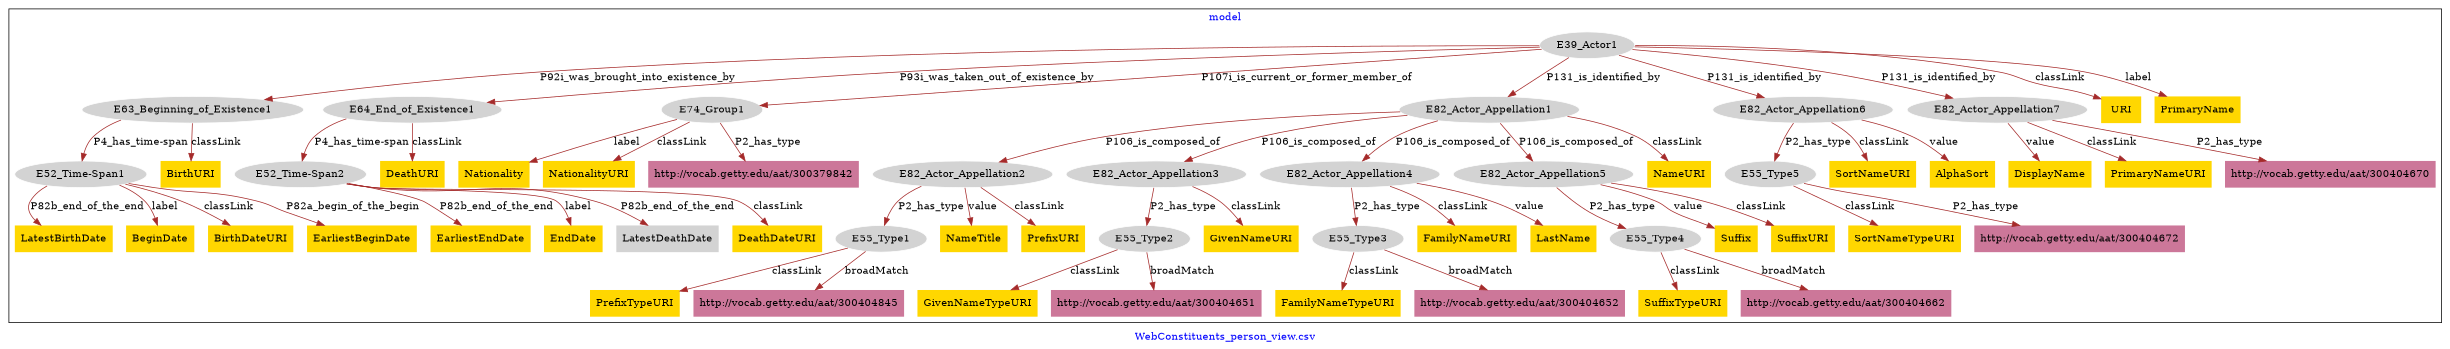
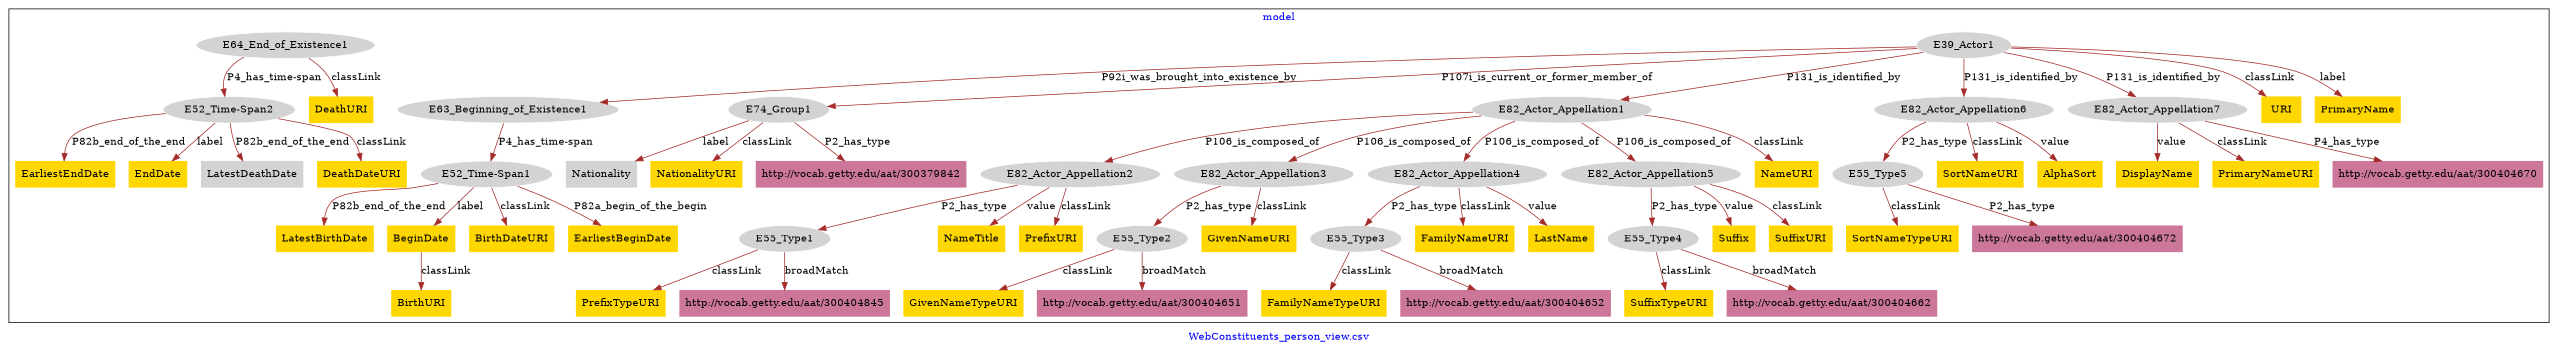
(1017, 66) -> none
(192, 138) -> (421, 267)
(2230, 142) -> (2347, 142)
(494, 174) -> (601, 174)
